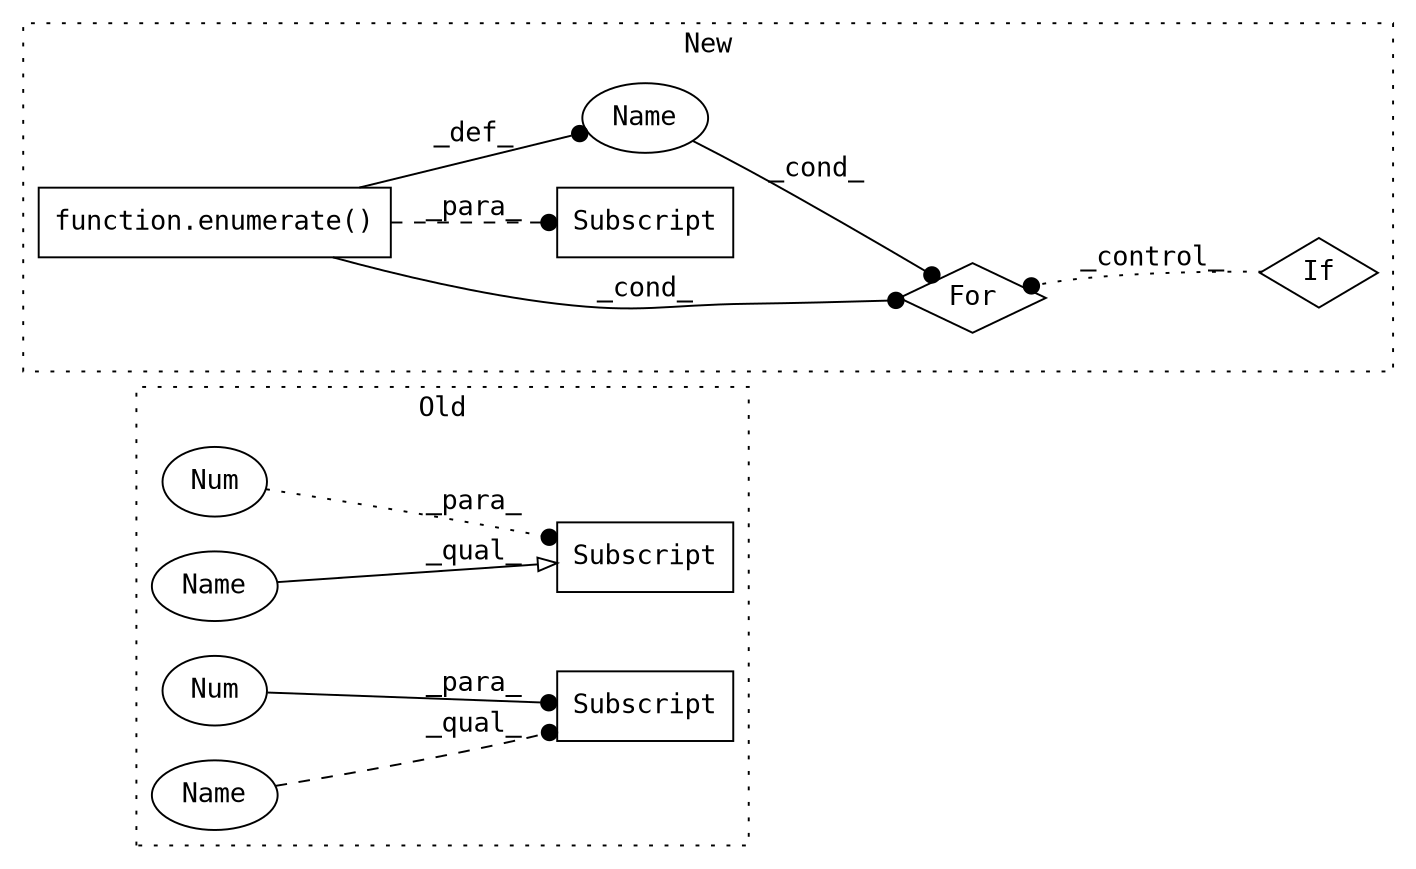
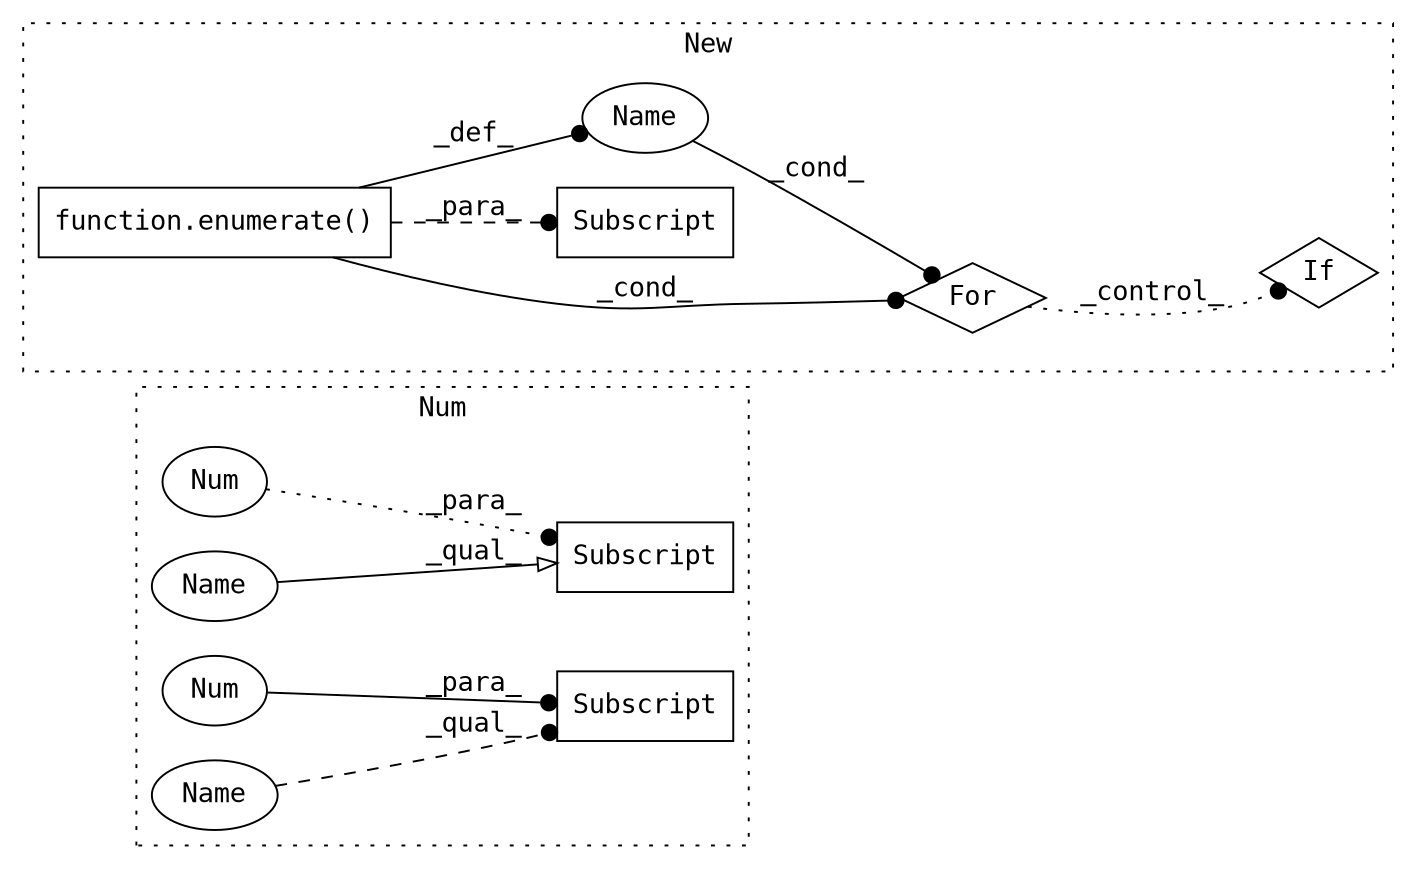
(1150, 274) -> (1150, 314)
(443, 409) -> (443, 409)
